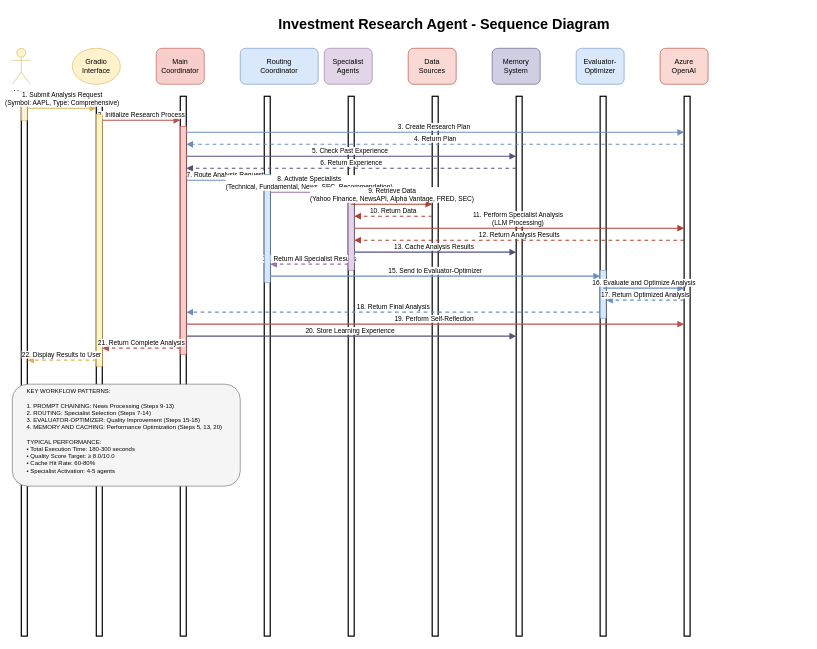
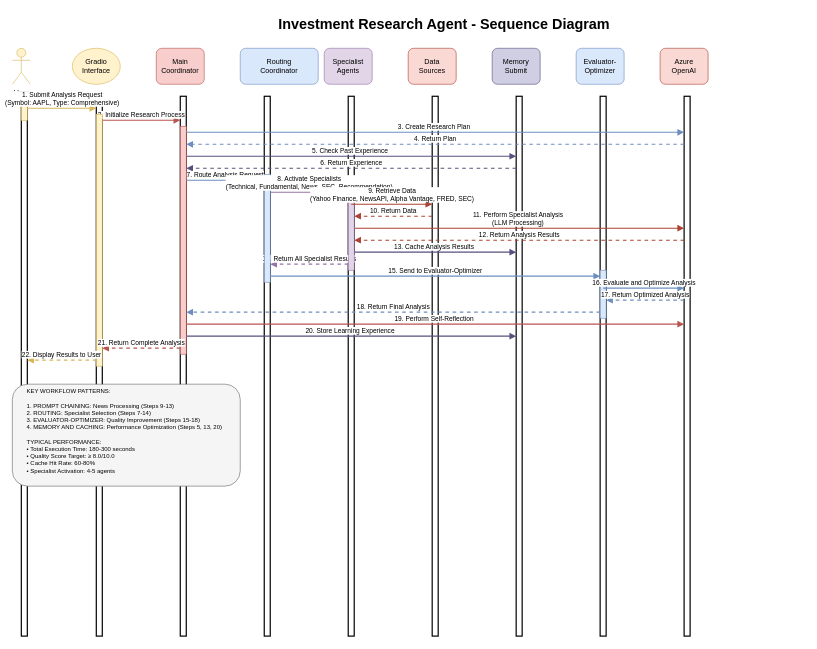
(516, 66) -> (516, 66)
